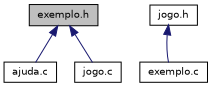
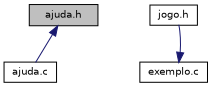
(64, 15) -> (64, 15)
(167, 49) -> (180, 39)
(98, 72) -> none
